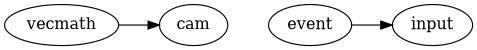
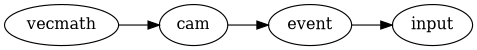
none -> (242, 25)
